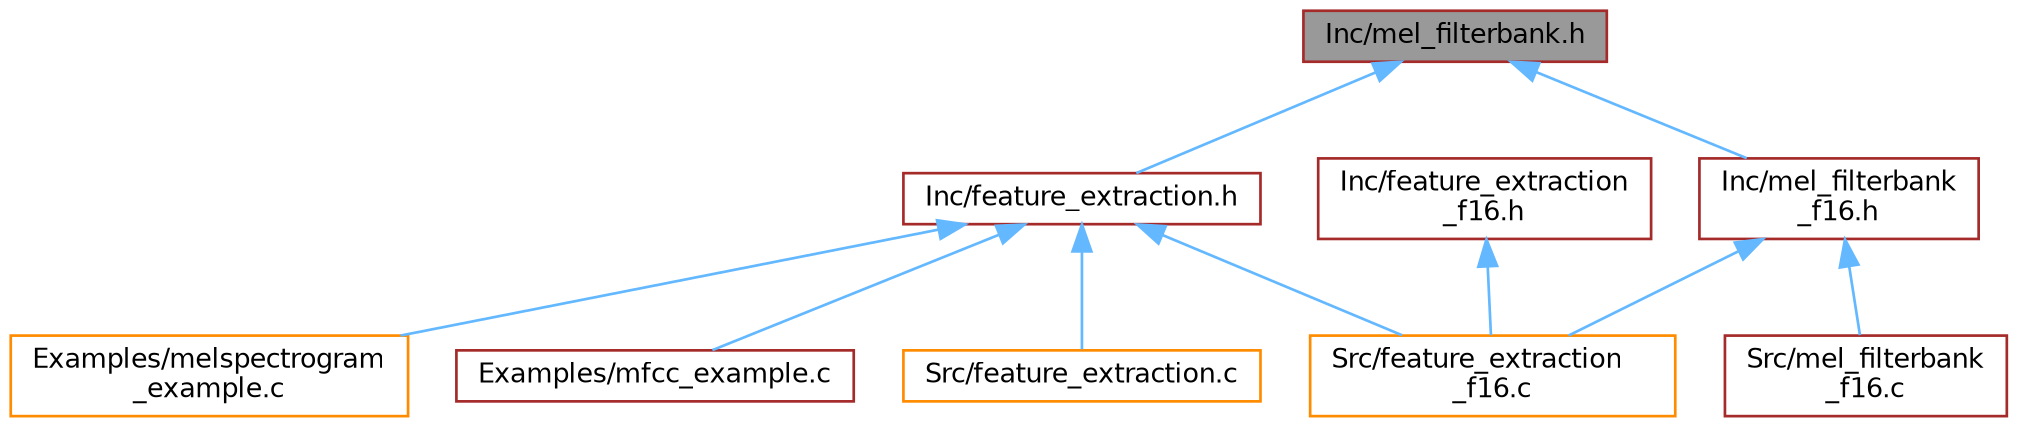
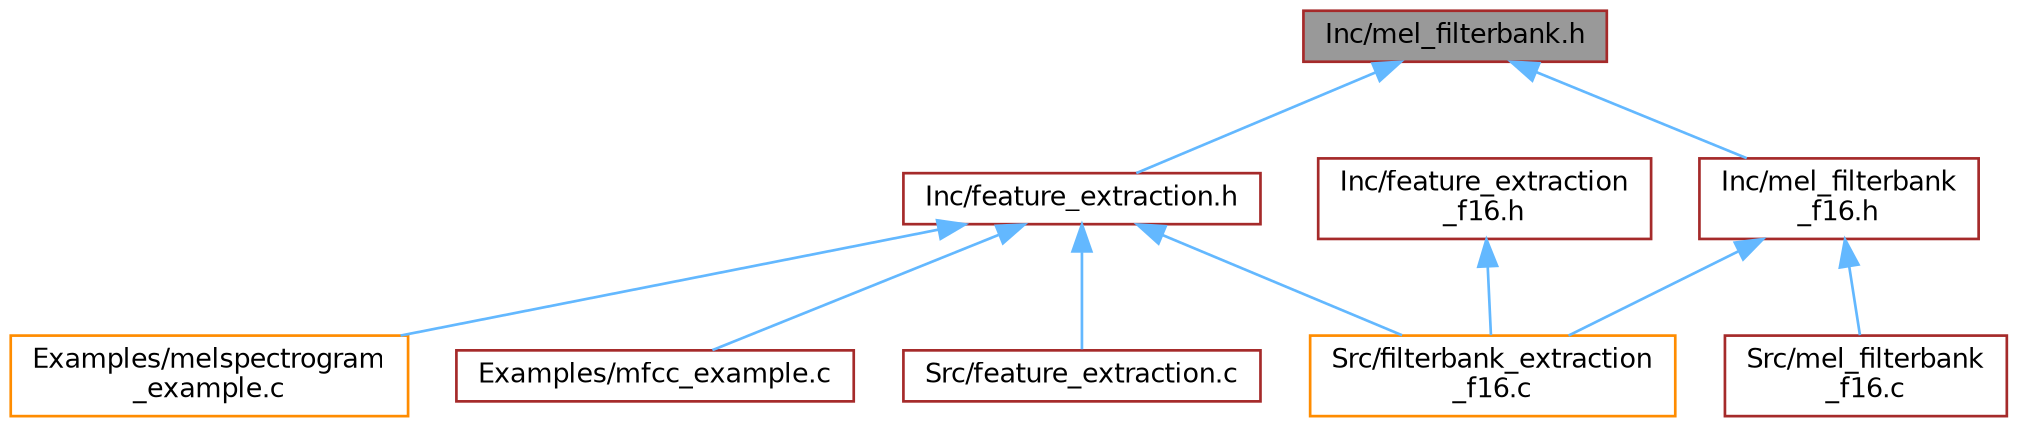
(1082, 376) -> (1082, 376)
(1493, 376) -> (1493, 376)
